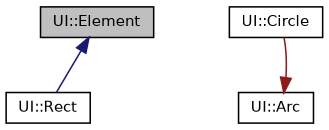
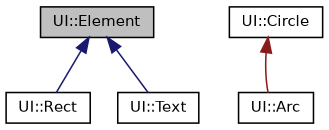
(286, 57) -> (266, 73)
none -> (158, 108)
